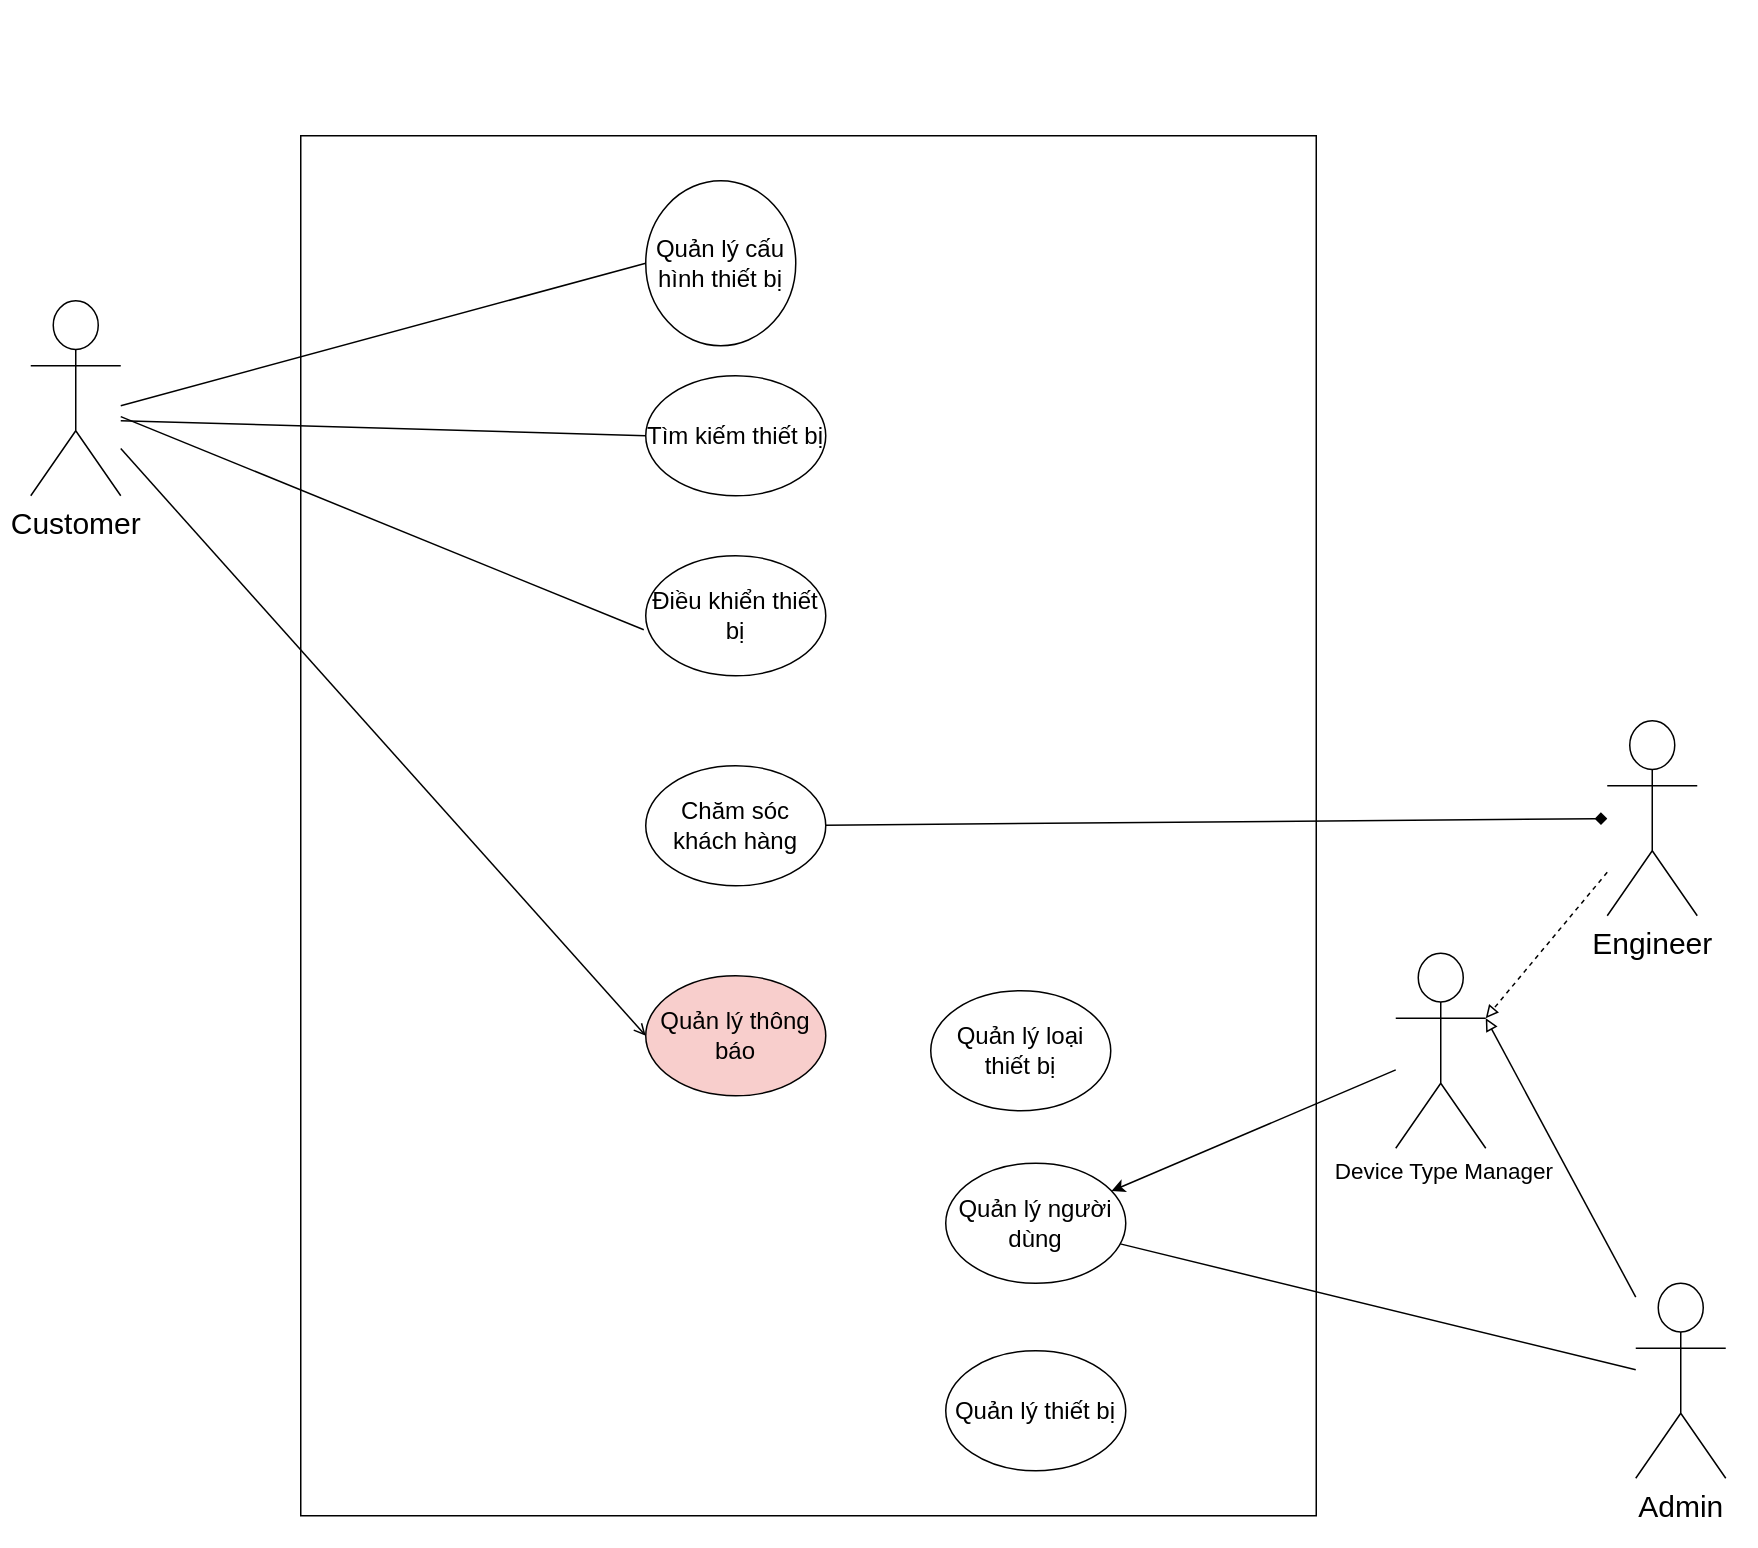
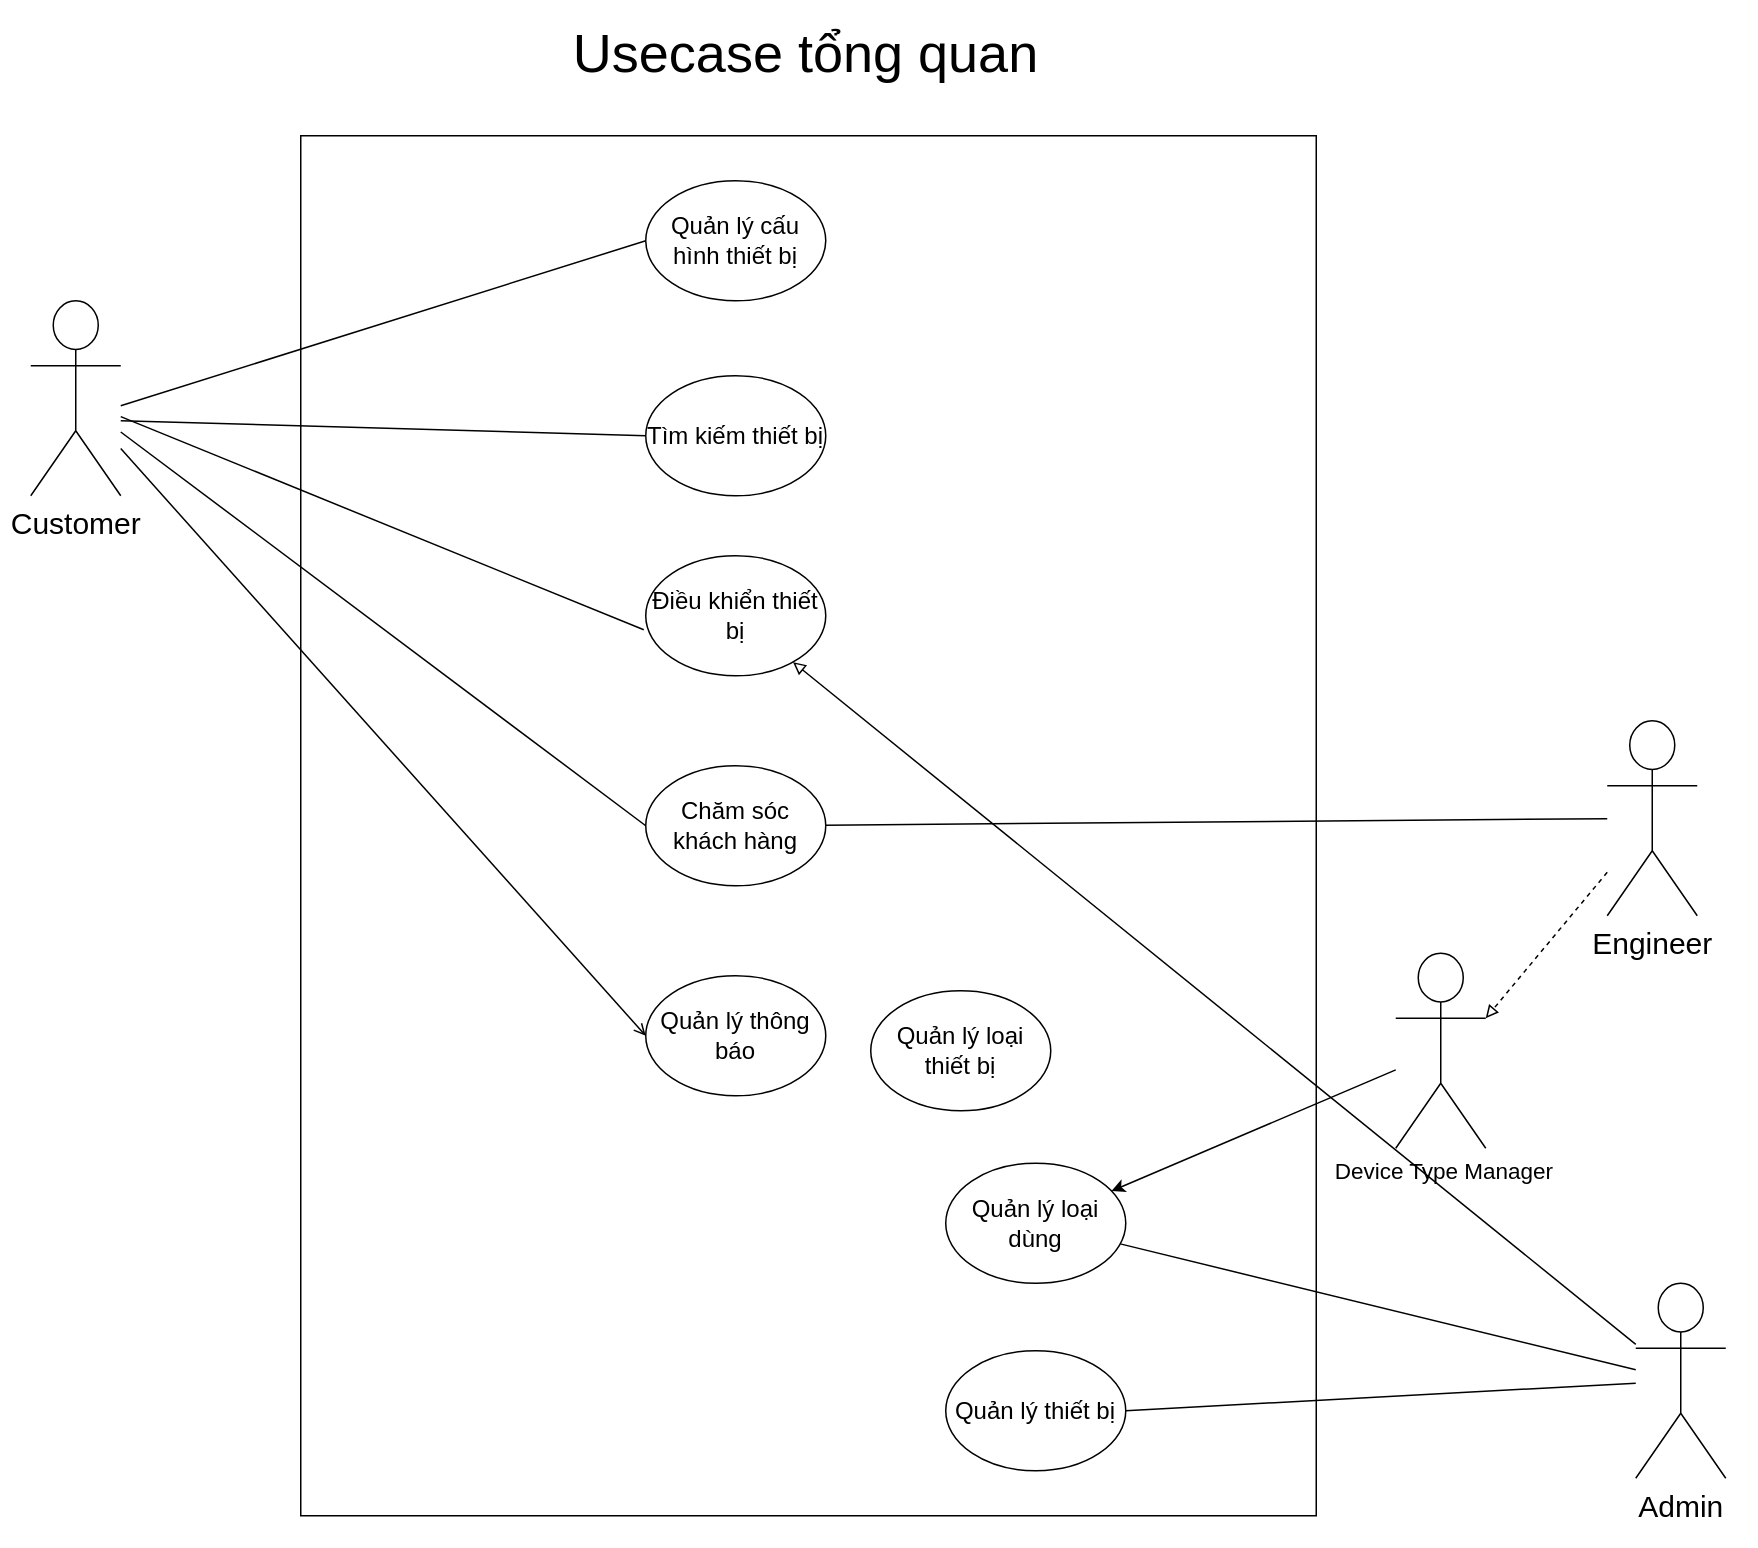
none -> (806, 53)
(721, 263) -> (736, 241)
none -> (383, 629)
(1595, 819) -> (1600, 819)
(736, 1036) -> (736, 1036)
(1021, 1051) -> (961, 1051)
(1564, 1163) -> (1219, 1007)
(1036, 1223) -> (1036, 1223)
none -> (1381, 1397)
